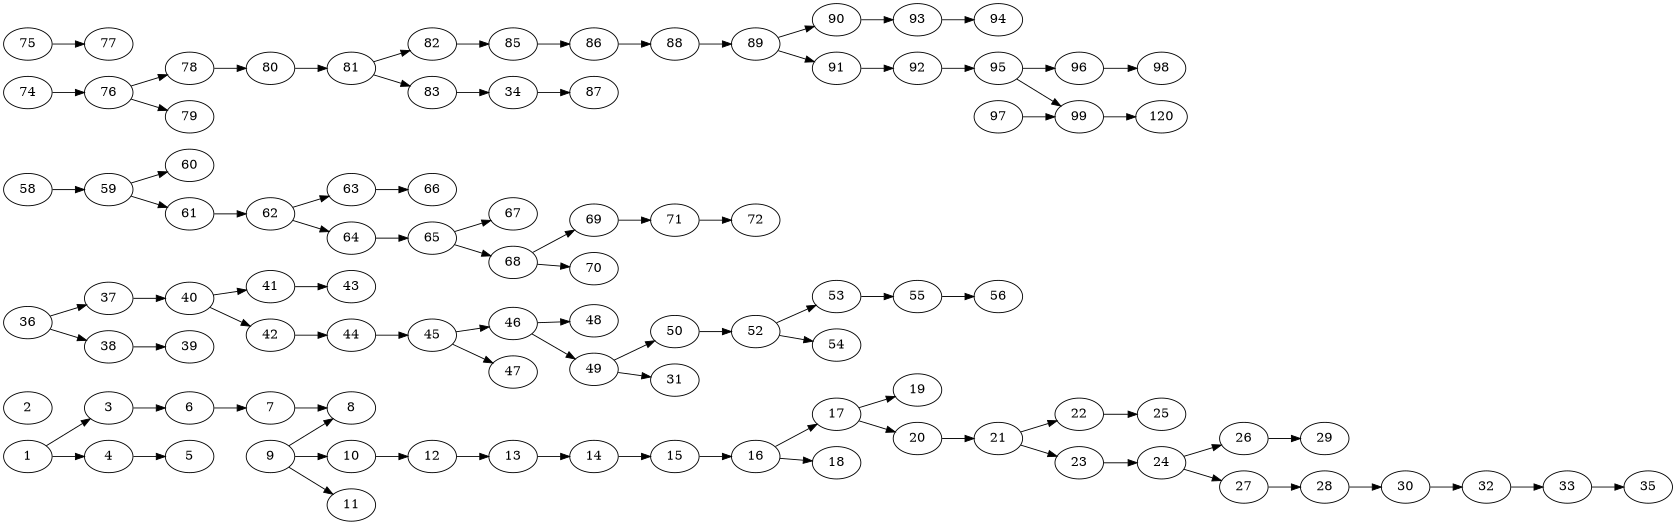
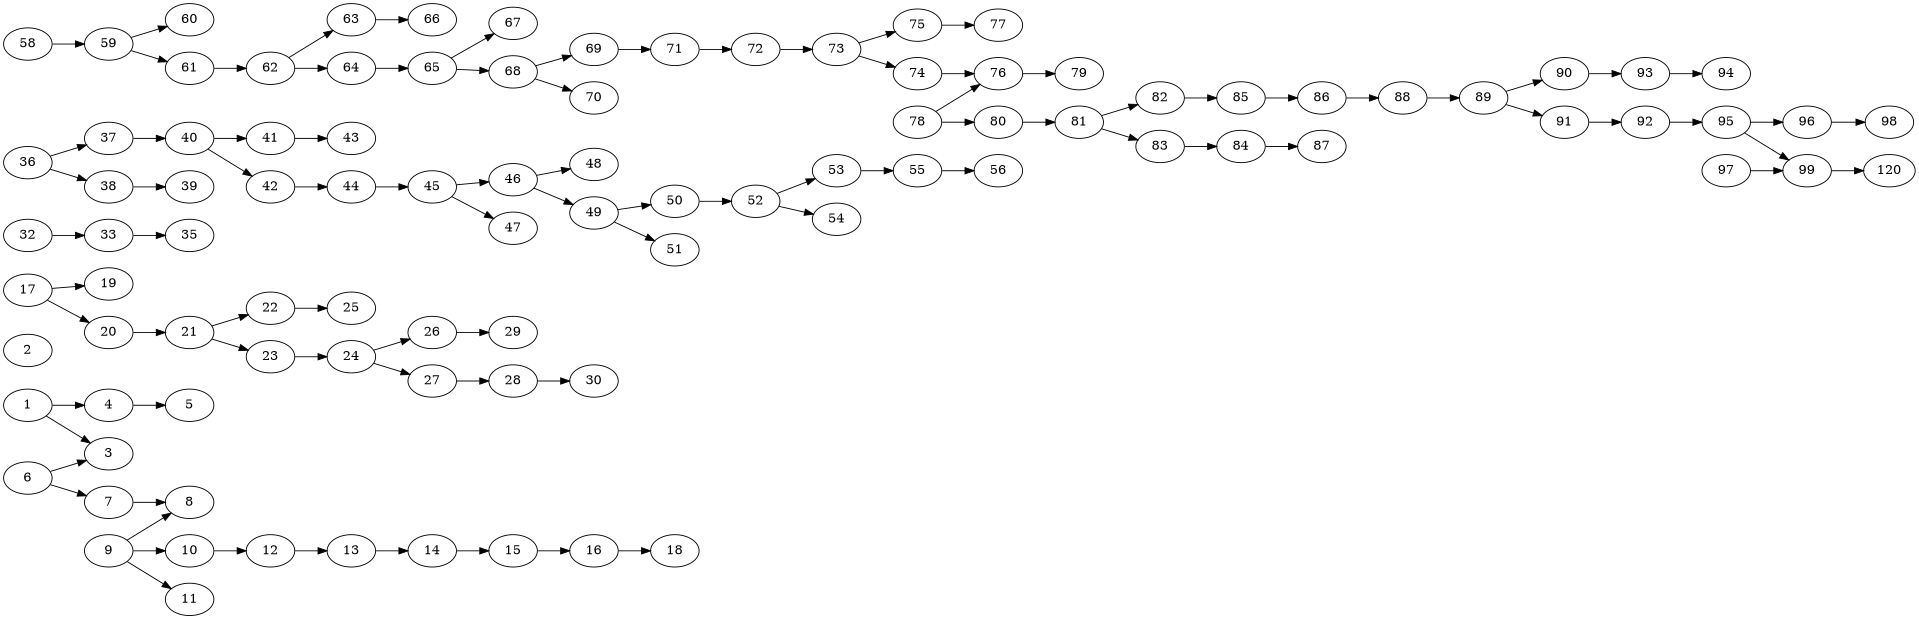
none -> (837, 49)
(145, 82) -> (954, 100)
(513, 93) -> (1241, 146)
(675, 380) -> (675, 250)
(145, 408) -> (64, 467)
(792, 438) -> none
(1442, 487) -> none
